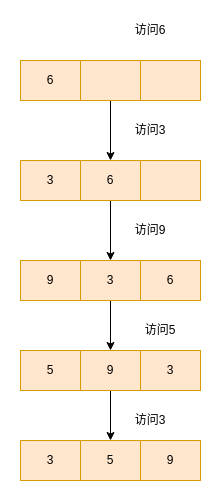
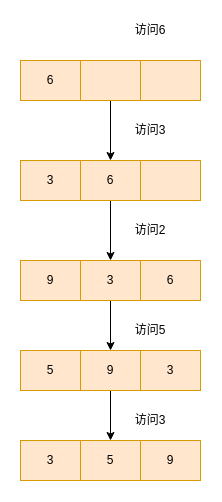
(151, 231) -> (151, 231)
(161, 331) -> (151, 331)
